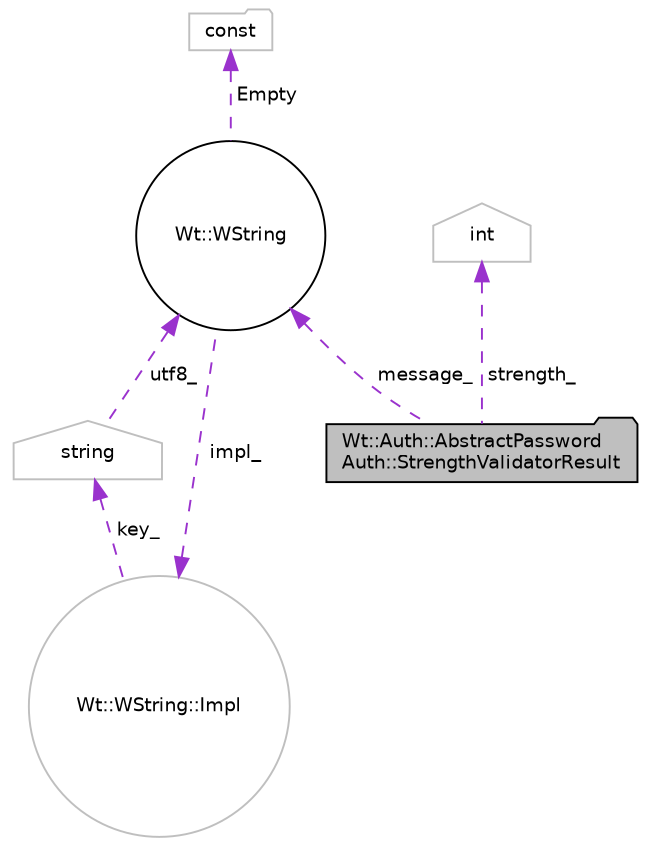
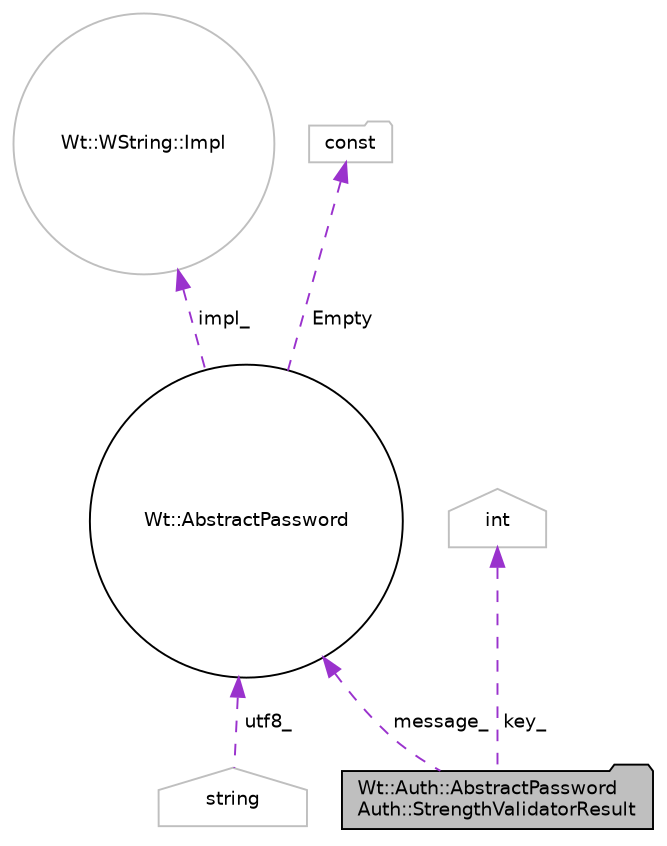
(231, 236) -> (246, 521)
(529, 376) -> (523, 723)
(112, 540) -> none
